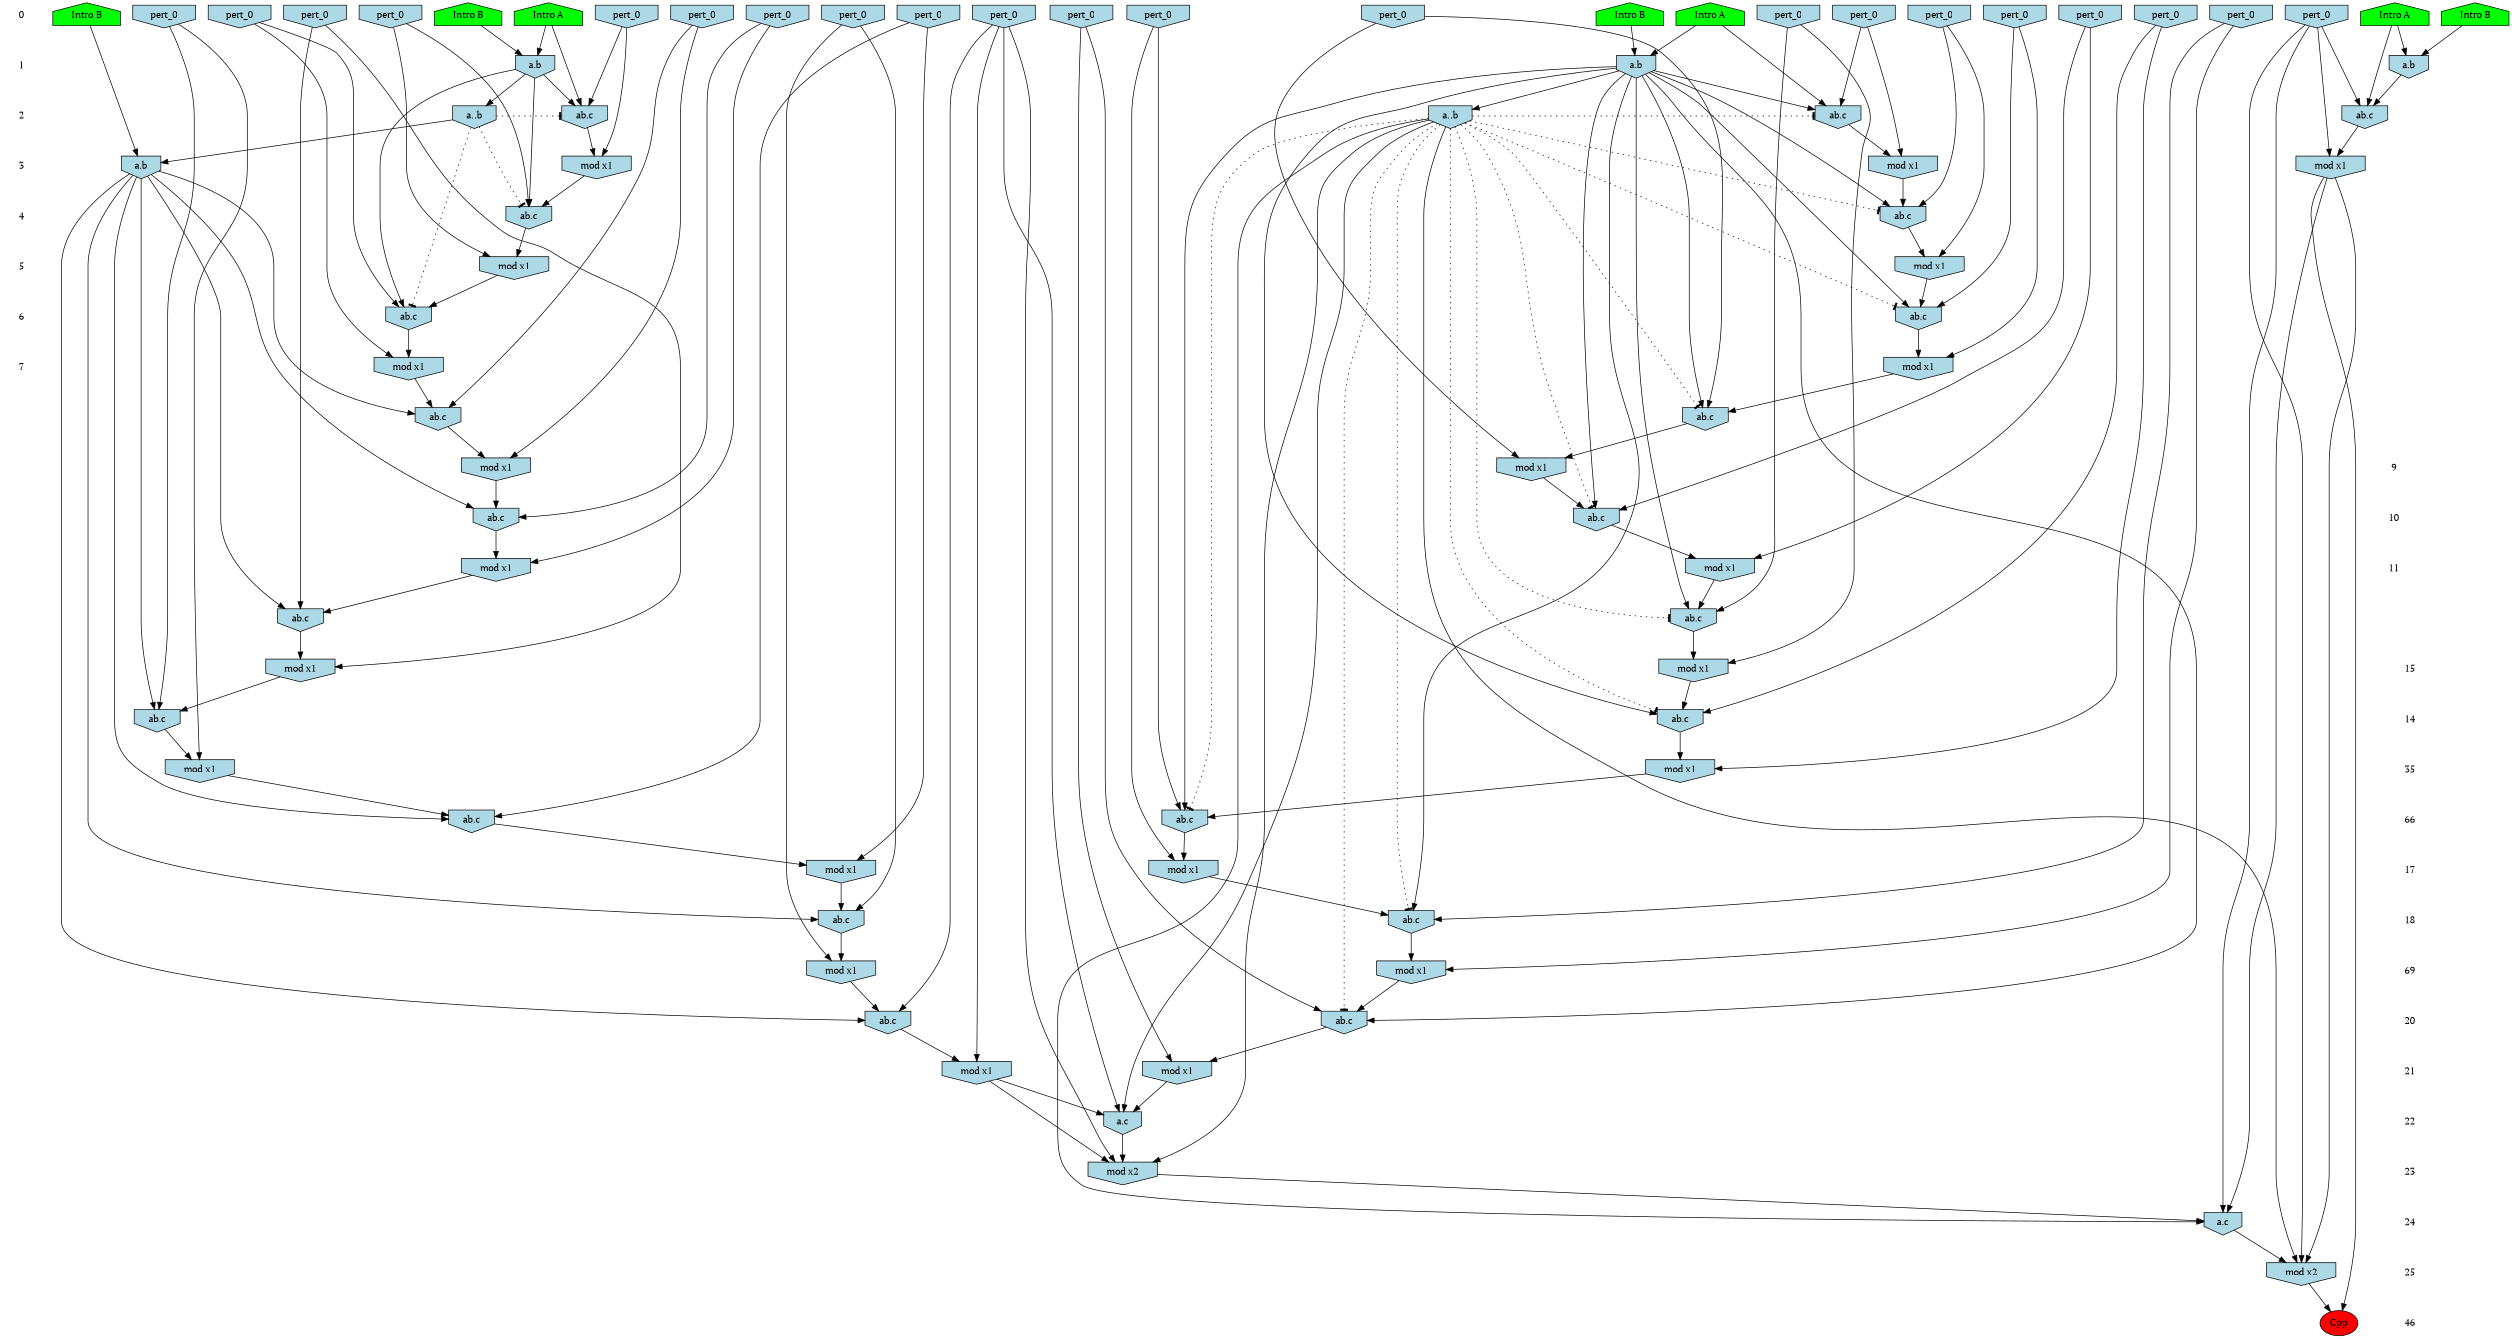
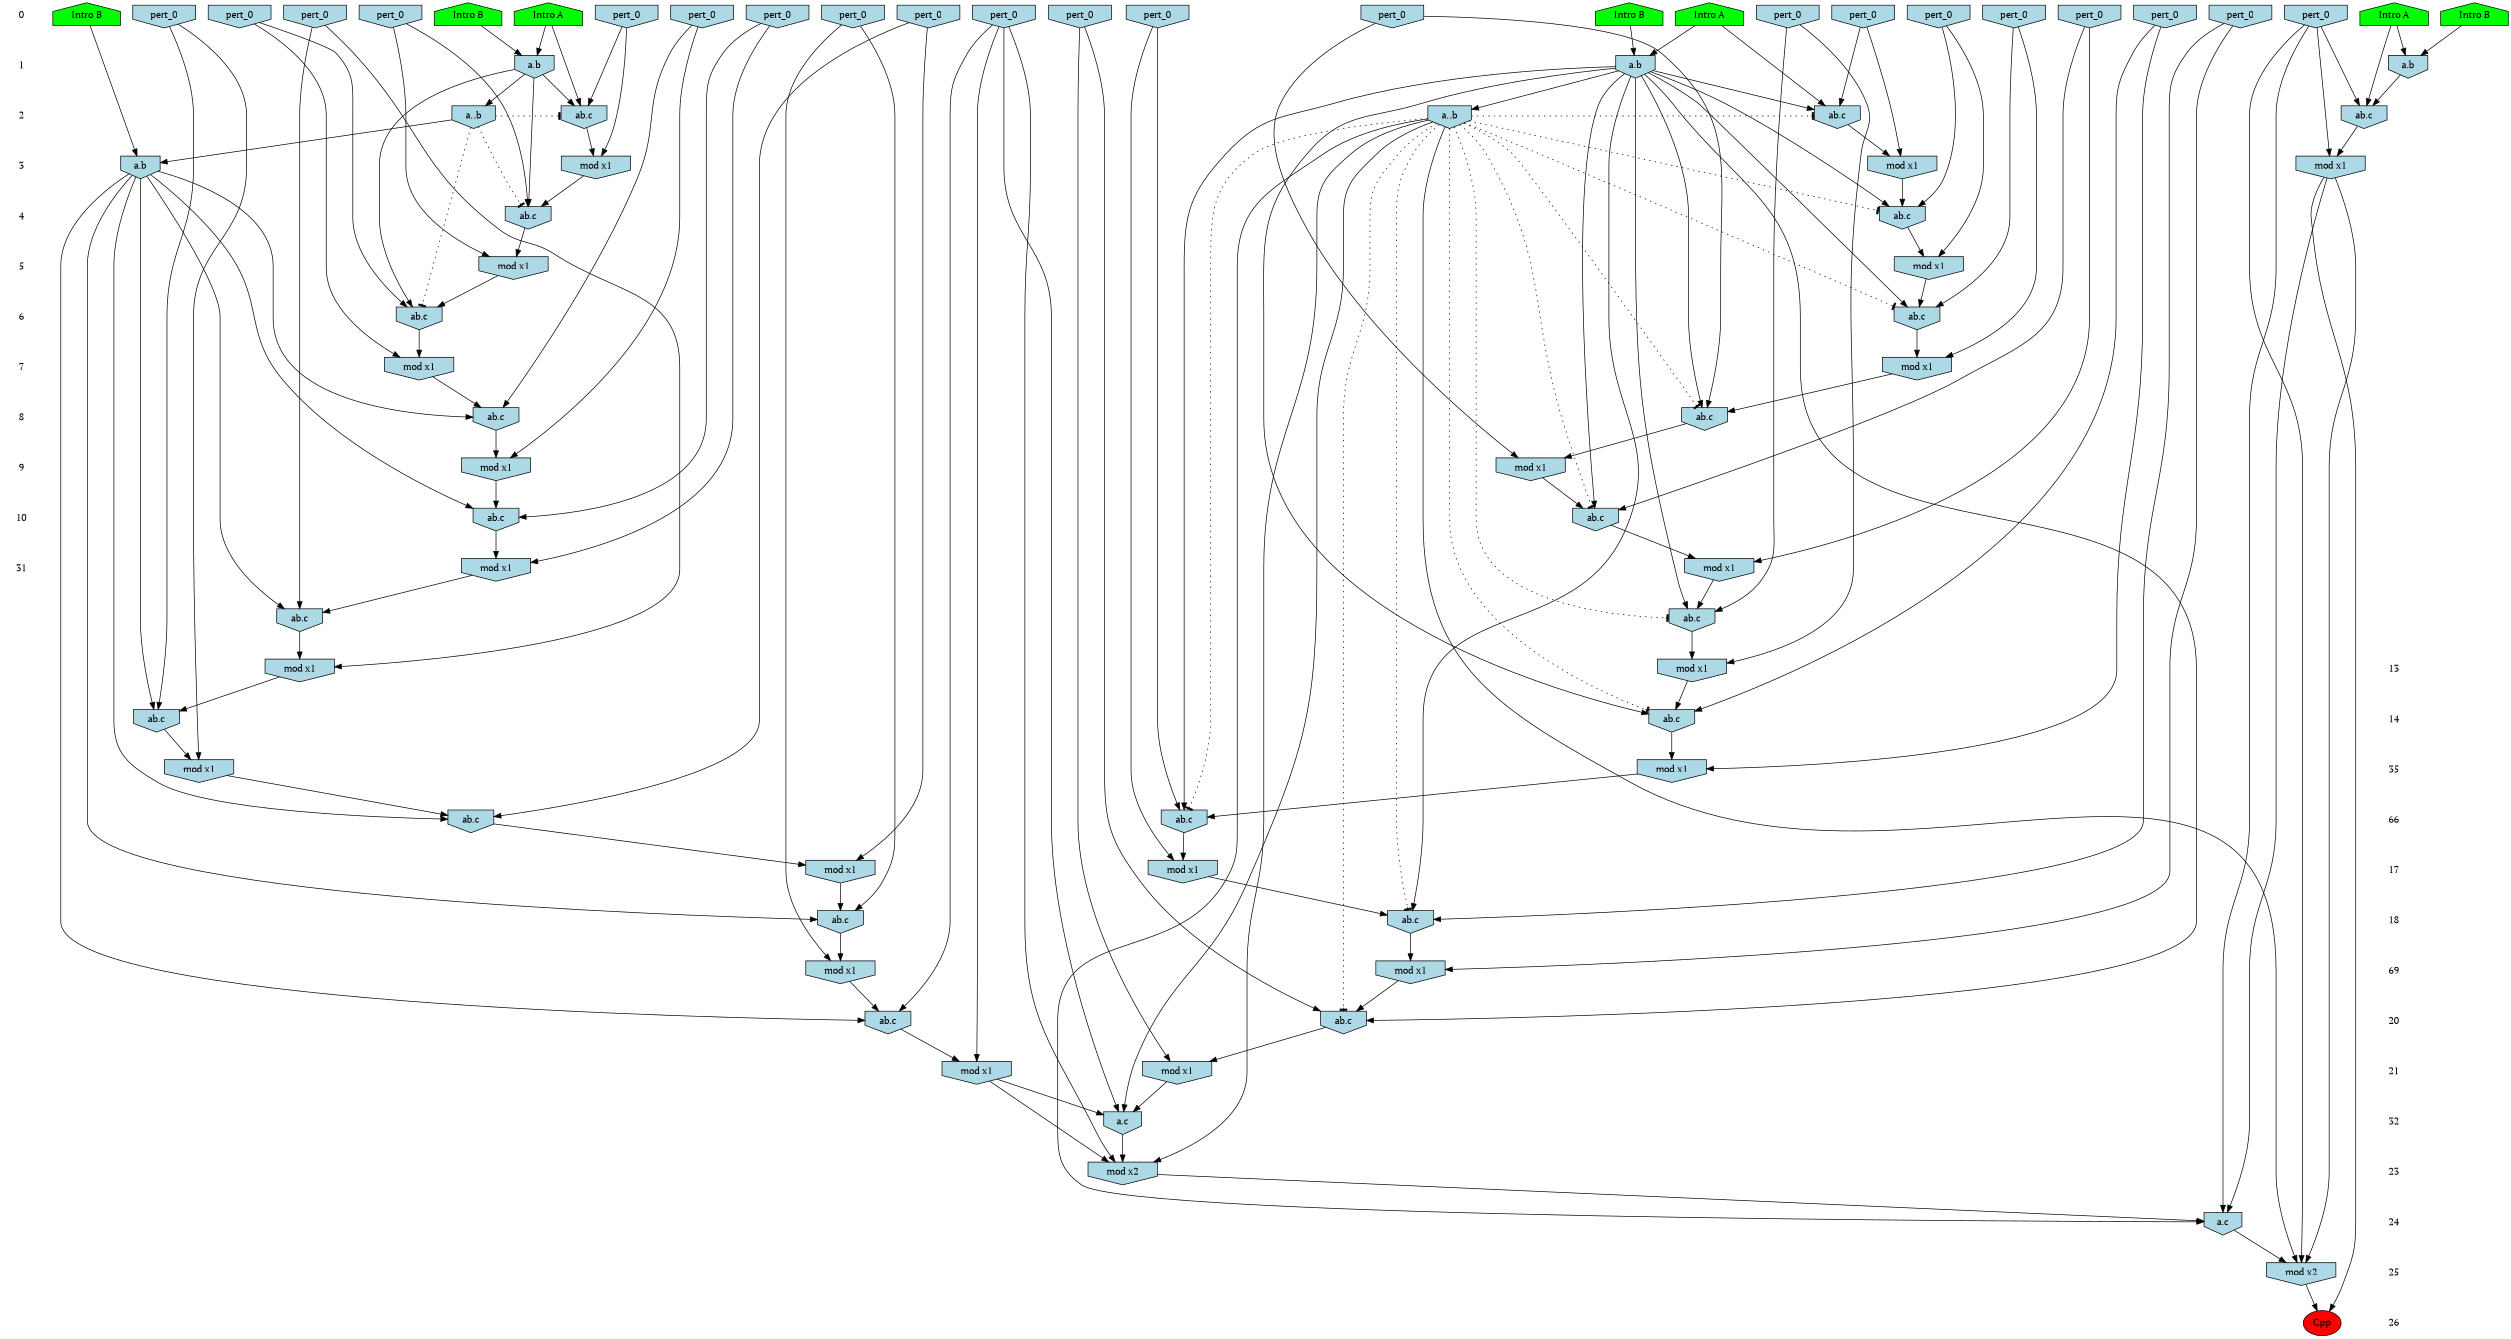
none -> (22, 418)
(2394, 569) -> (22, 569)
(2410, 669) -> (2394, 669)
(2410, 1122) -> (2394, 1122)
(2410, 1323) -> (2394, 1323)
